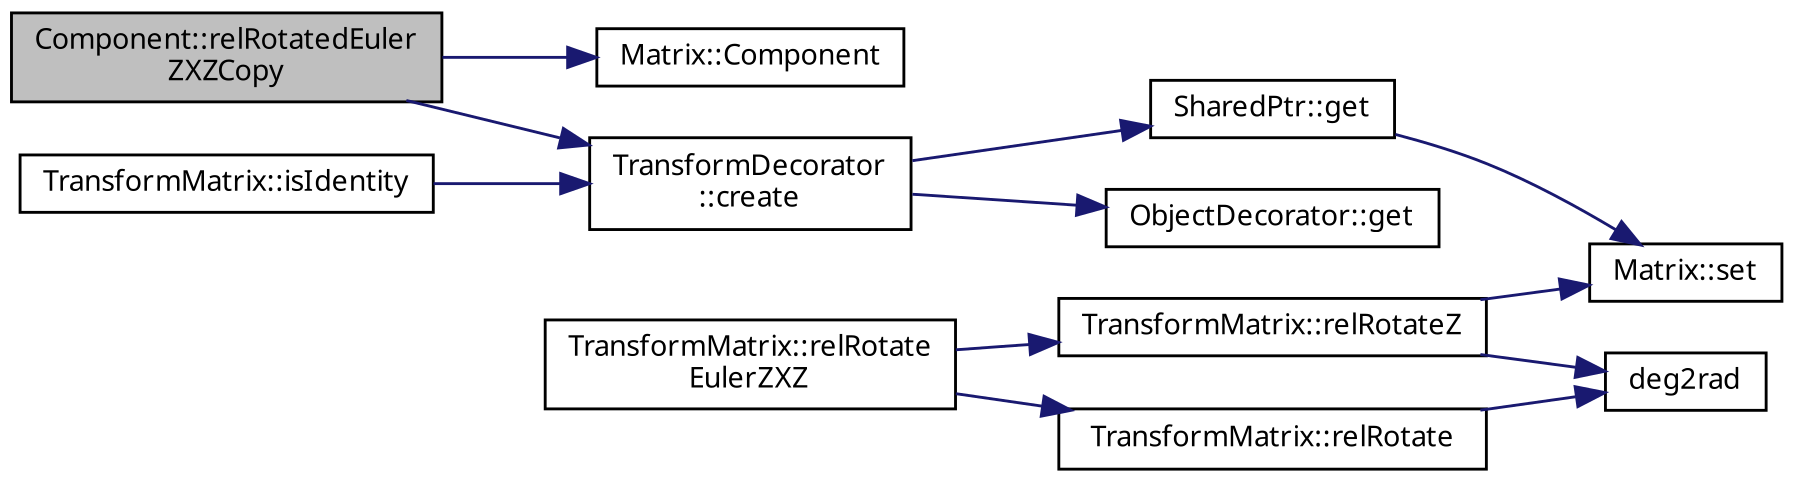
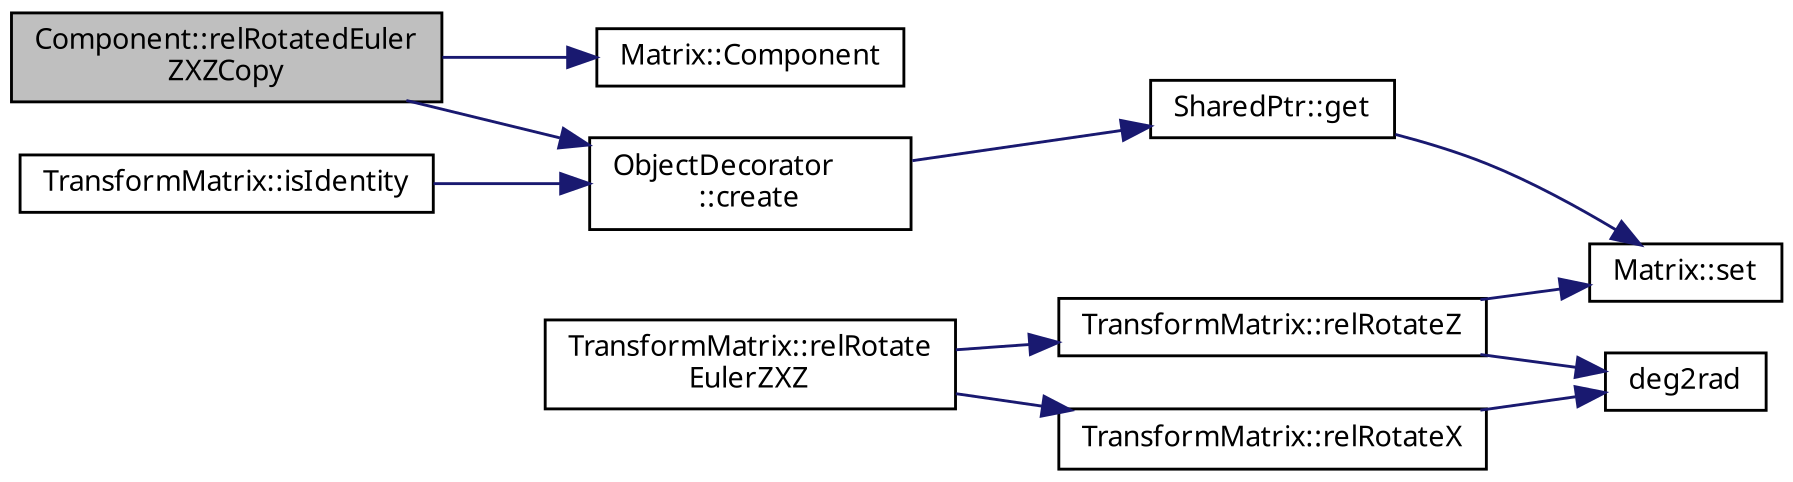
(750, 184) -> (750, 184)
(1273, 218) -> none
(1273, 439) -> (1273, 439)
